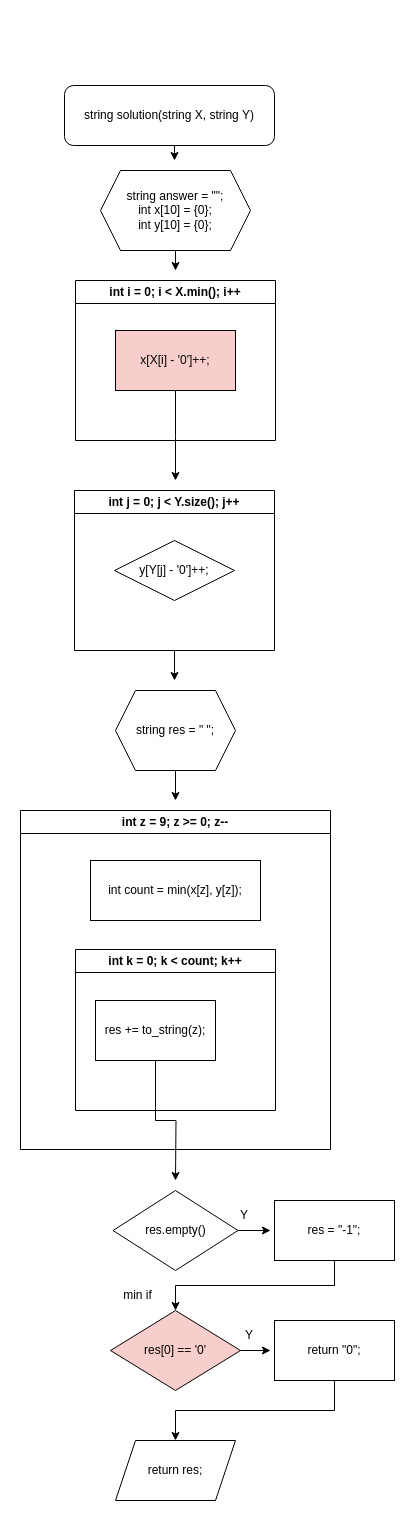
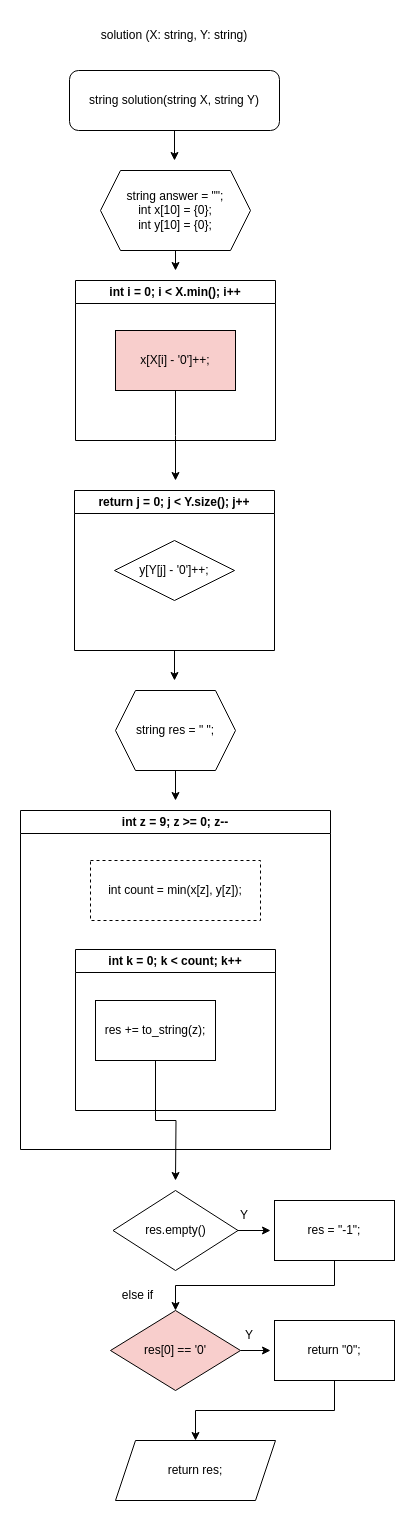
none -> (175, 36)
(170, 116) -> (175, 101)
(175, 503) -> (175, 503)
(176, 891) -> (176, 891)
(138, 1296) -> (138, 1296)
(176, 1471) -> (196, 1471)
